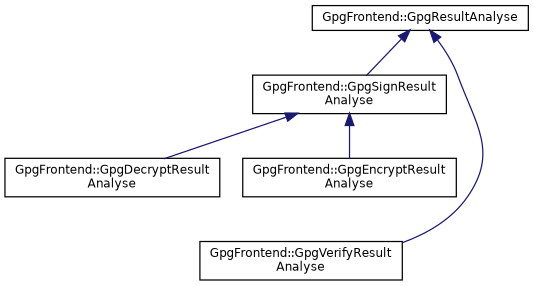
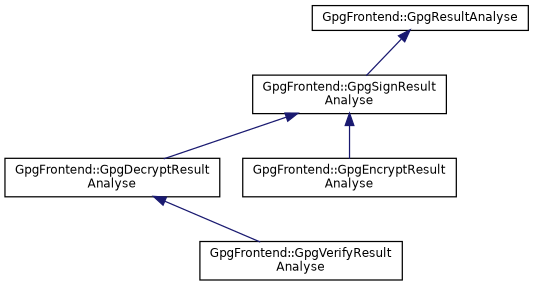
(483, 156) -> (213, 222)
